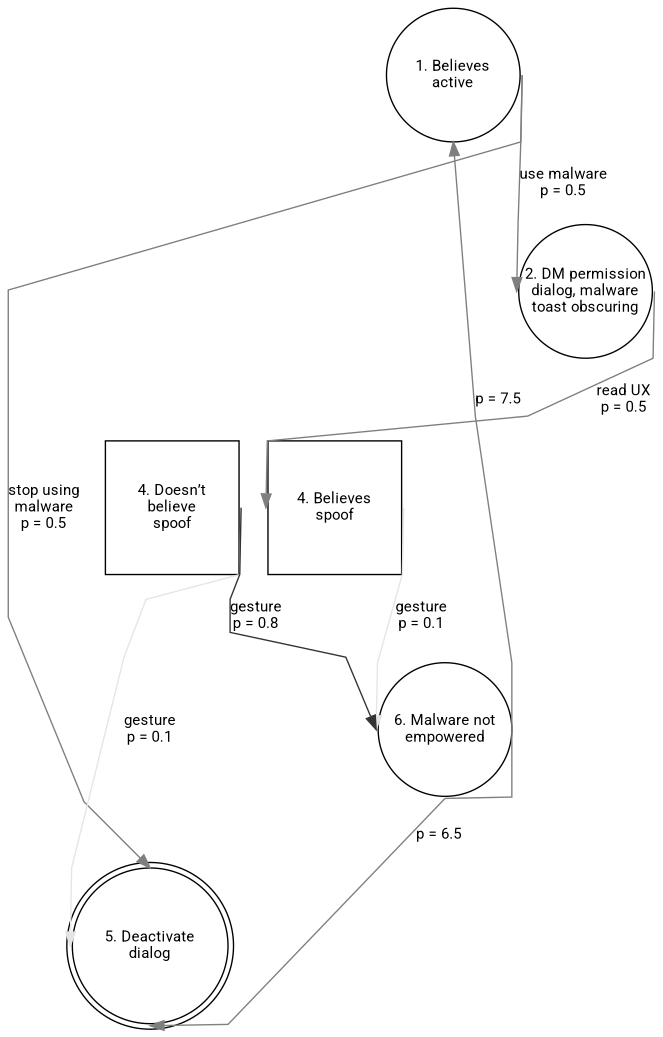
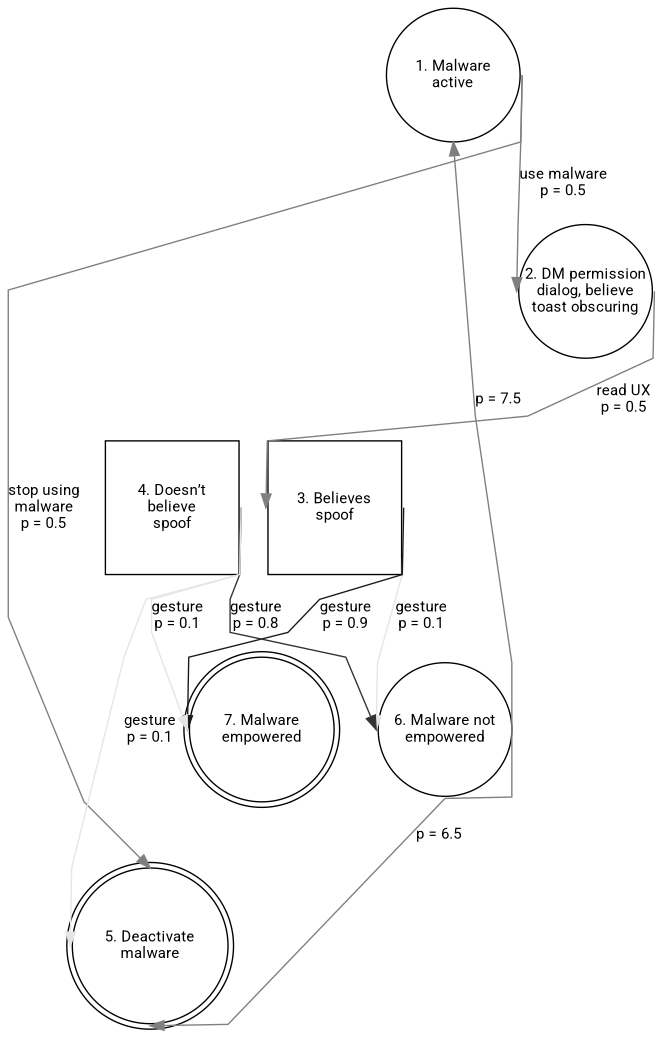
(453, 75) -> (453, 75)
(586, 291) -> (586, 291)
(335, 508) -> (335, 508)
none -> (262, 730)
(150, 946) -> (150, 946)
